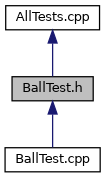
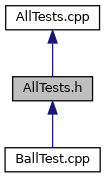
(53, 89) -> (53, 89)
